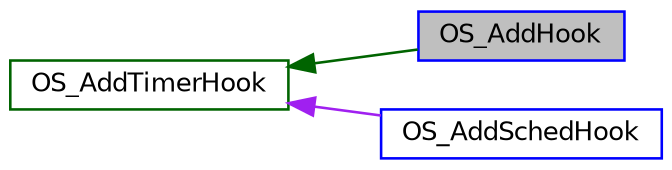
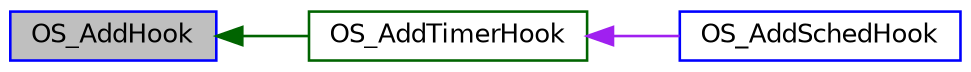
(366, 56) -> (276, 36)
